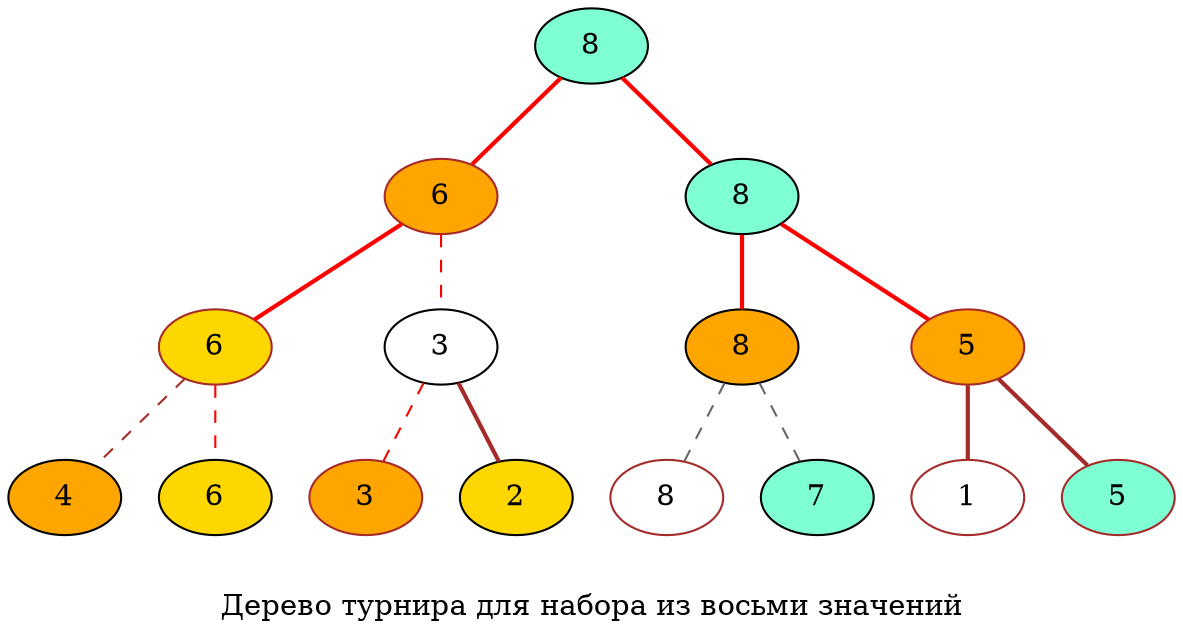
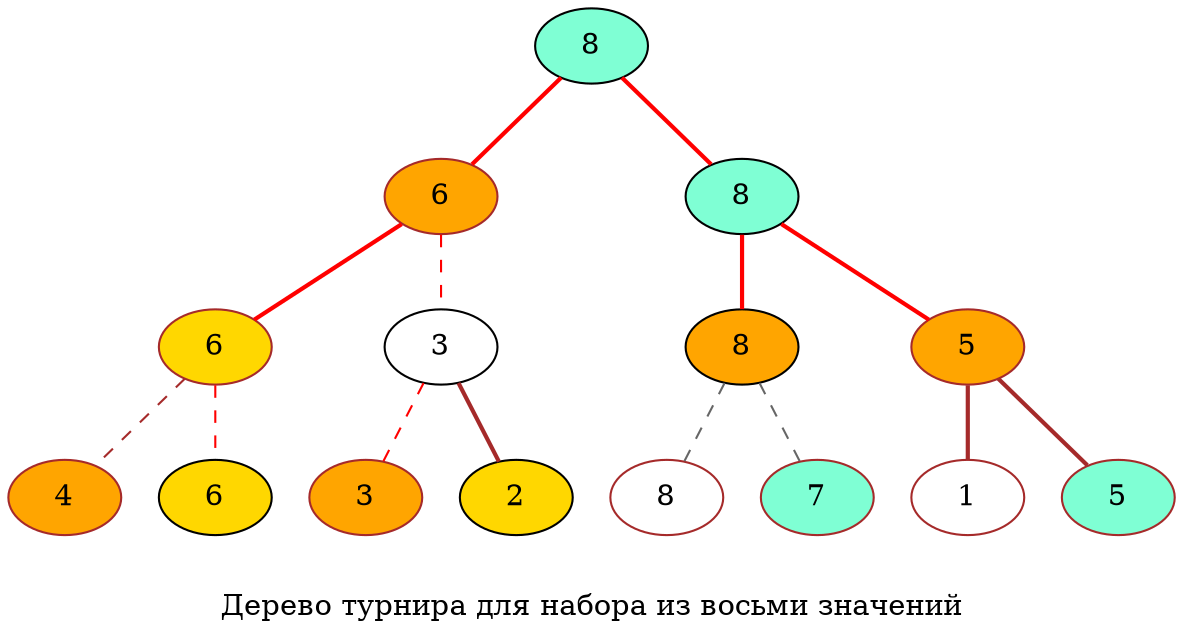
(65, 497) -> (65, 497)
(817, 497) -> (817, 497)
